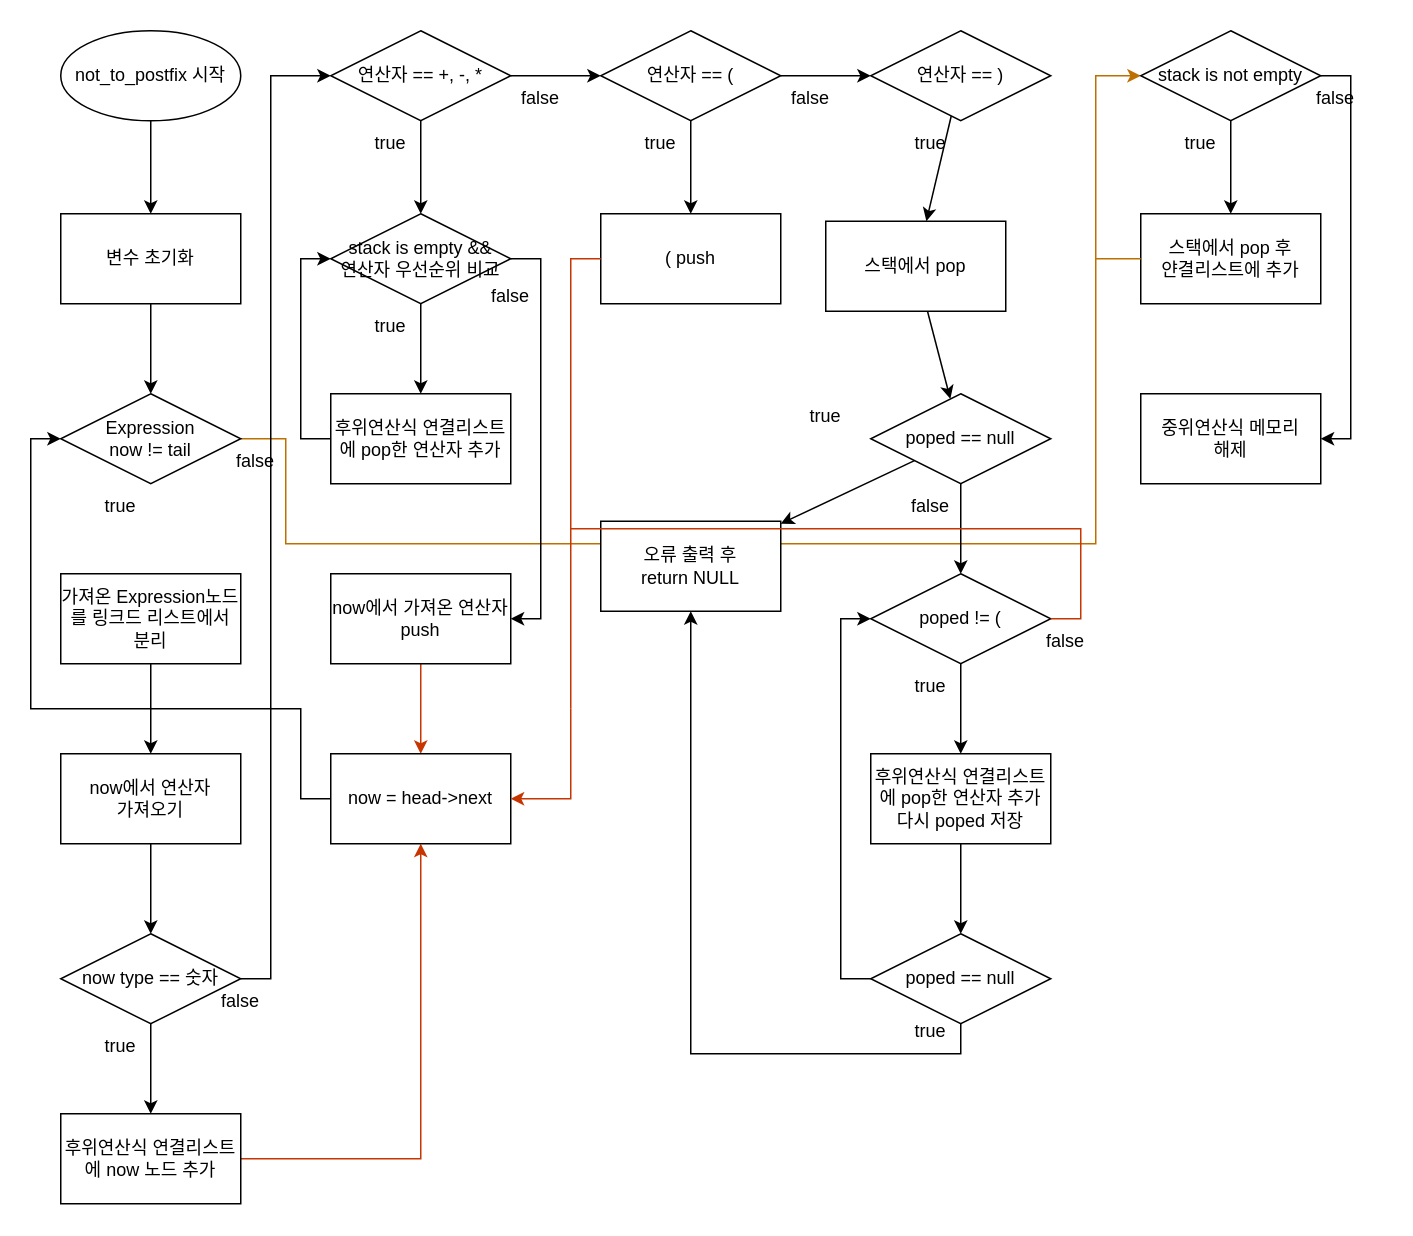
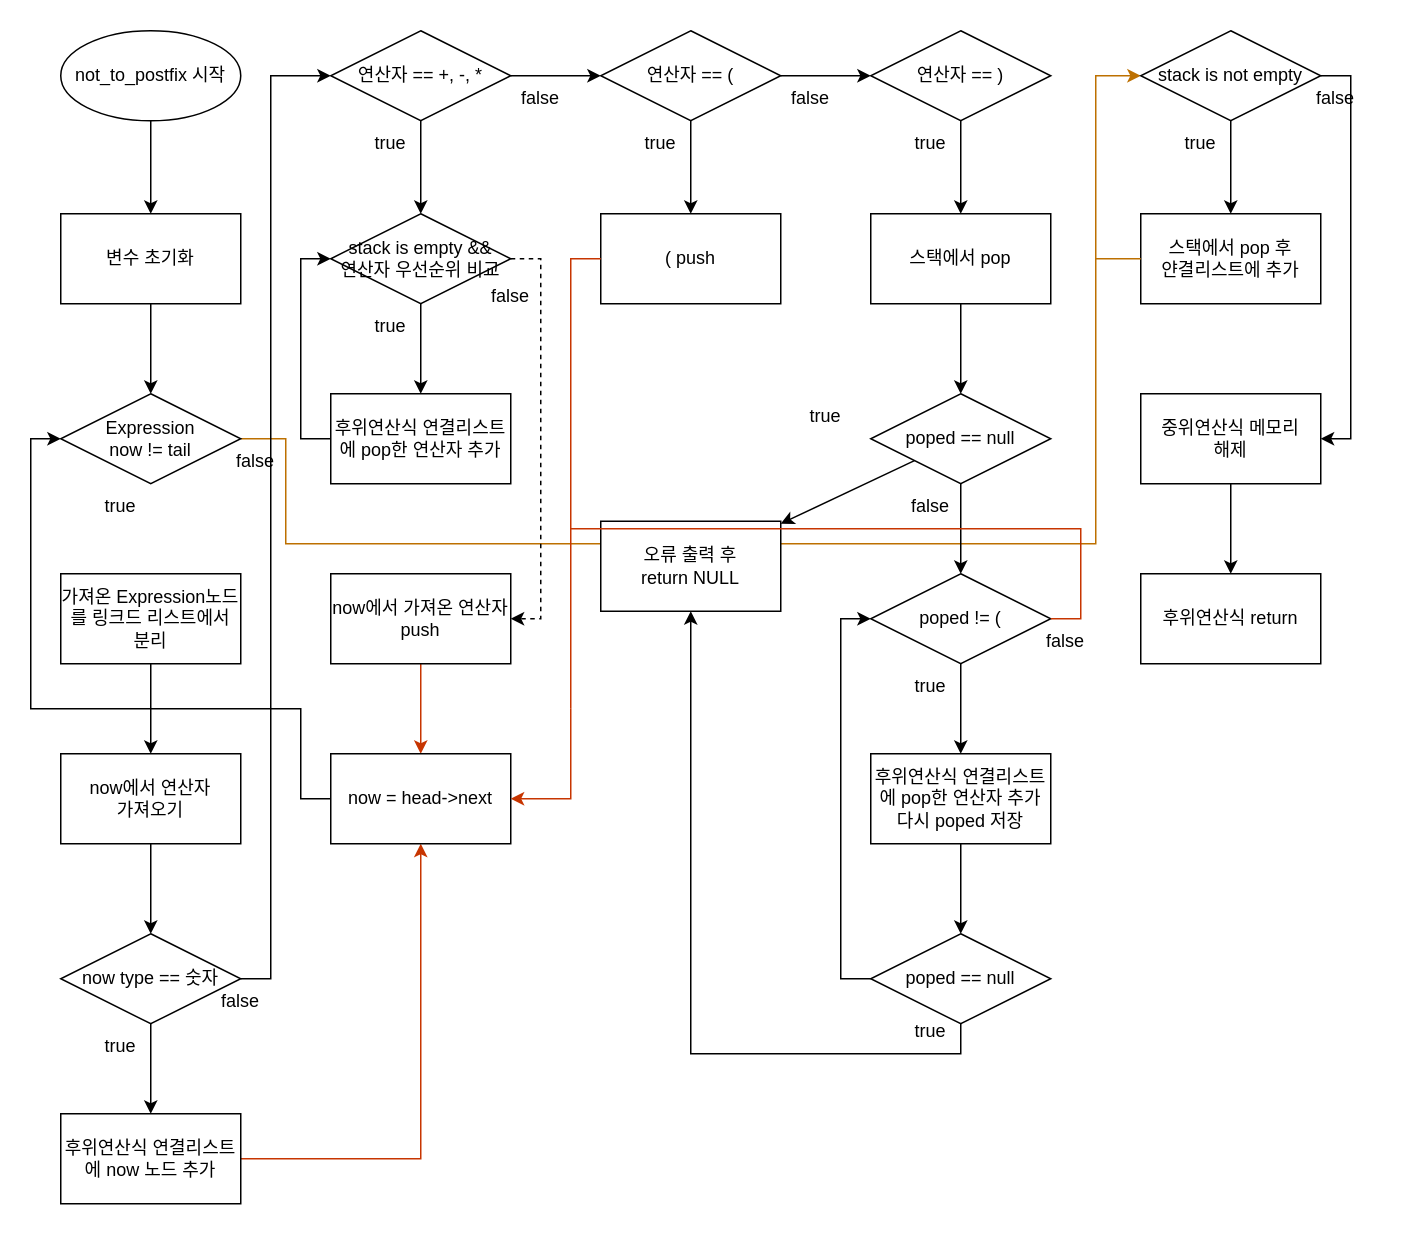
(916, 266) -> (961, 259)
(541, 433) -> (541, 433)
none -> (1231, 524)
none -> (1231, 619)
